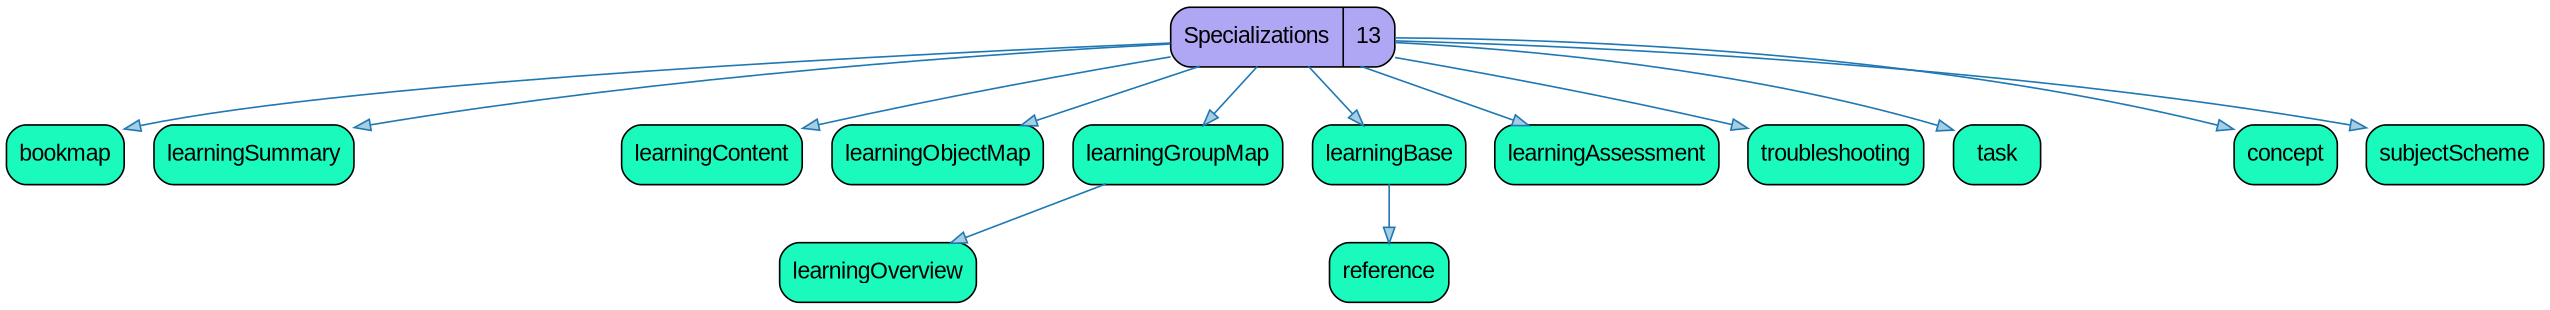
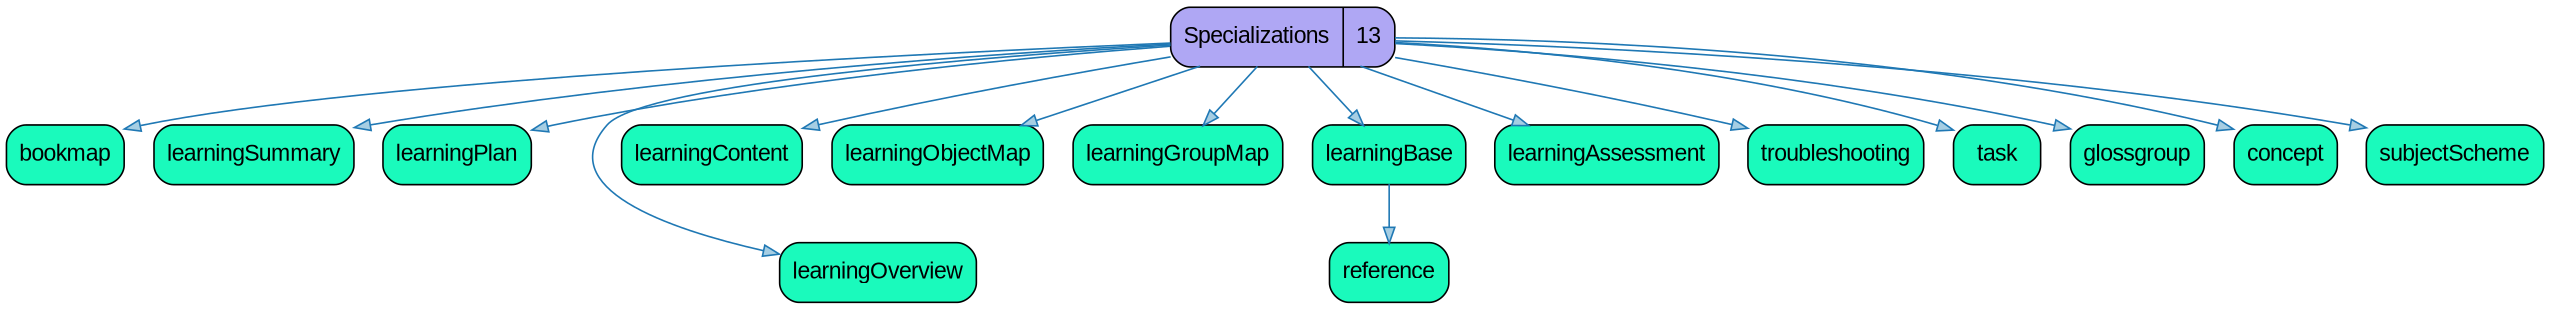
none -> (457, 155)
none -> (2137, 155)
(1036, 211) -> (599, 139)
